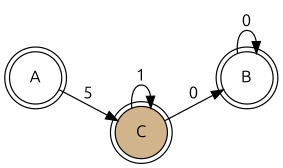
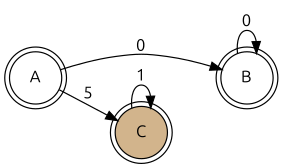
(189, 108) -> (135, 54)
